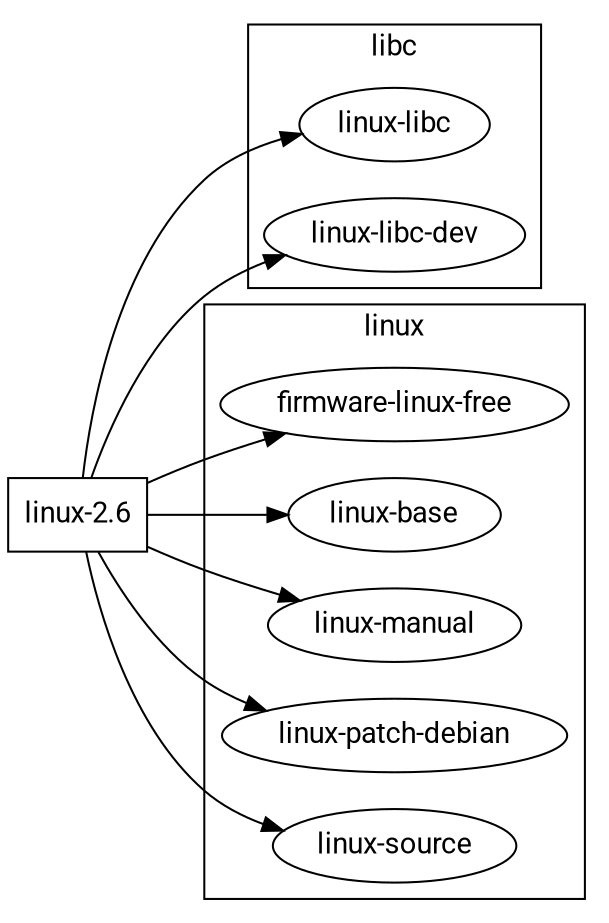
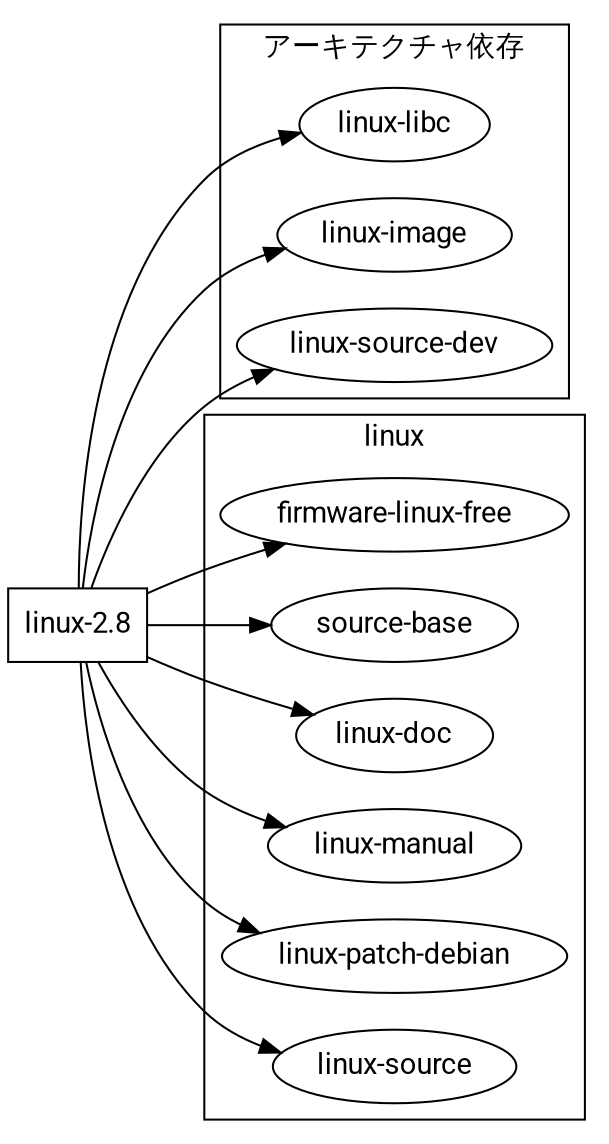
(395, 48) -> (395, 48)
none -> (395, 235)
(395, 235) -> (395, 345)
(78, 515) -> (78, 625)
(395, 515) -> (395, 625)
none -> (395, 736)
